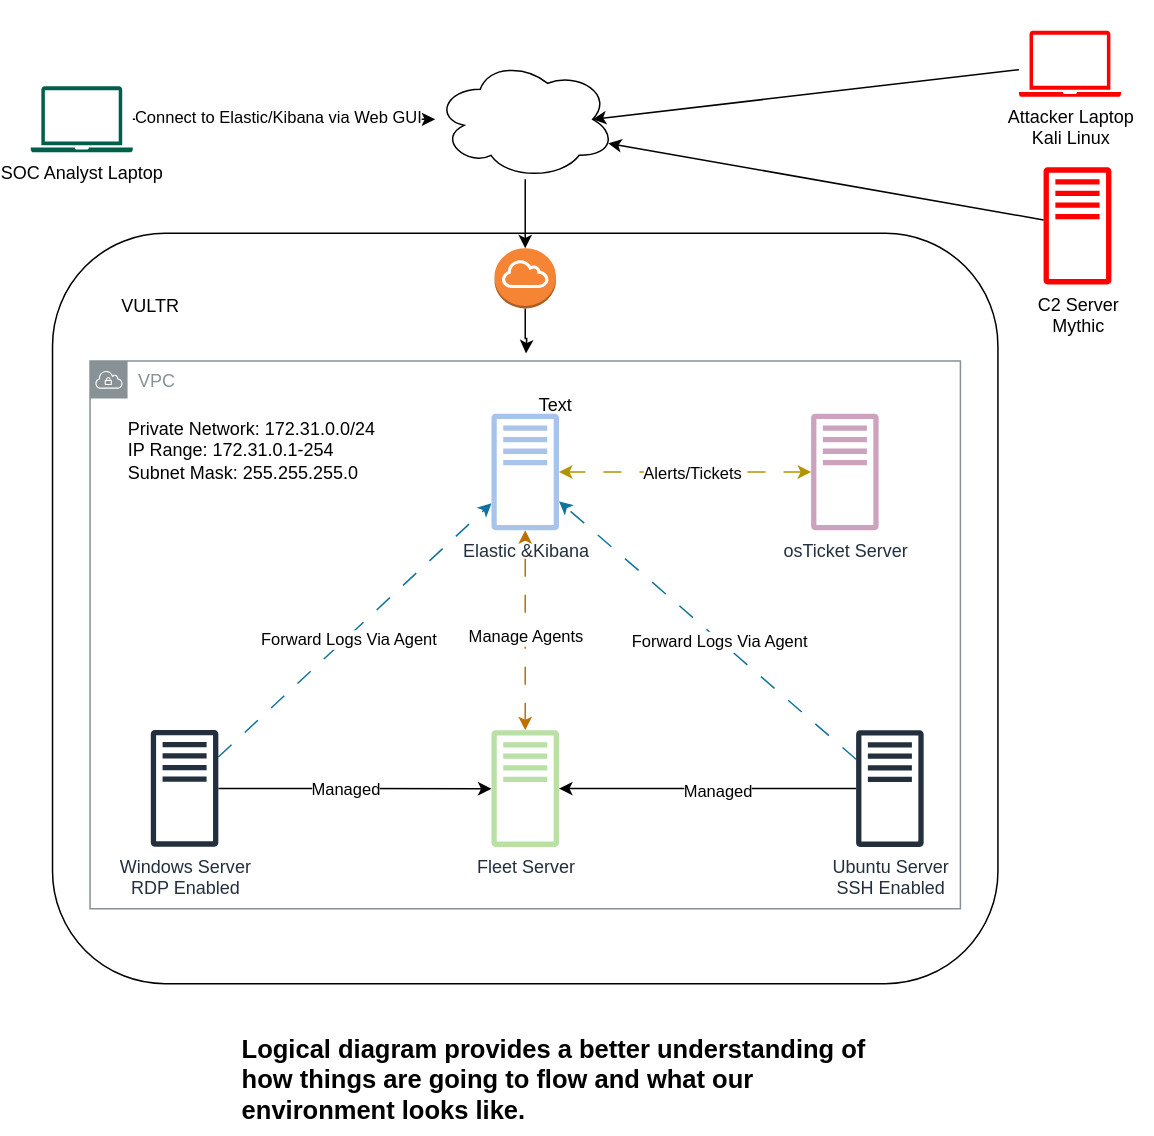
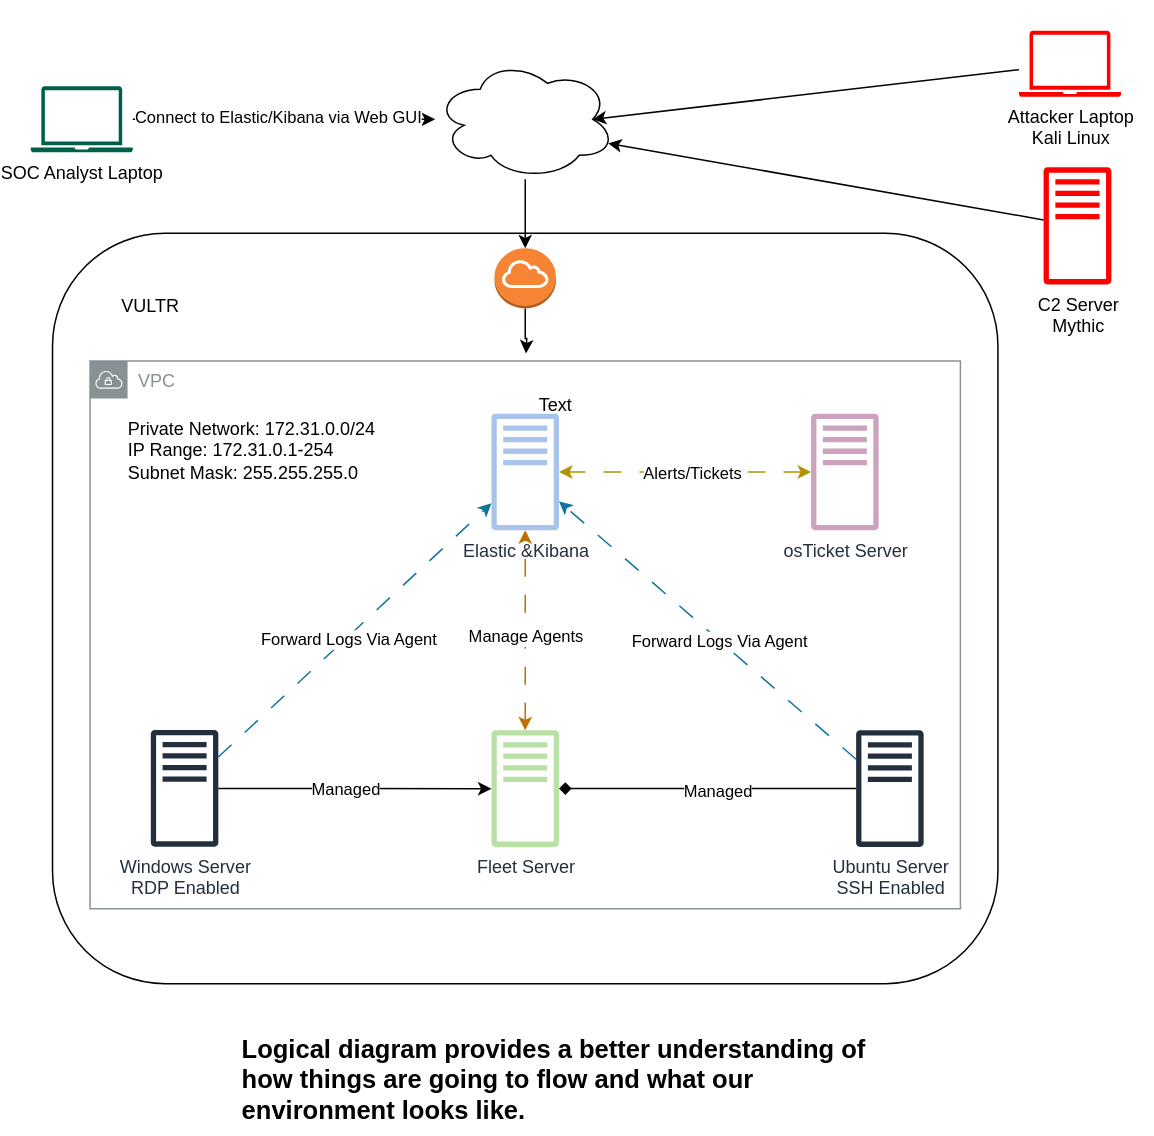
(570, 788) -> (571, 788)
